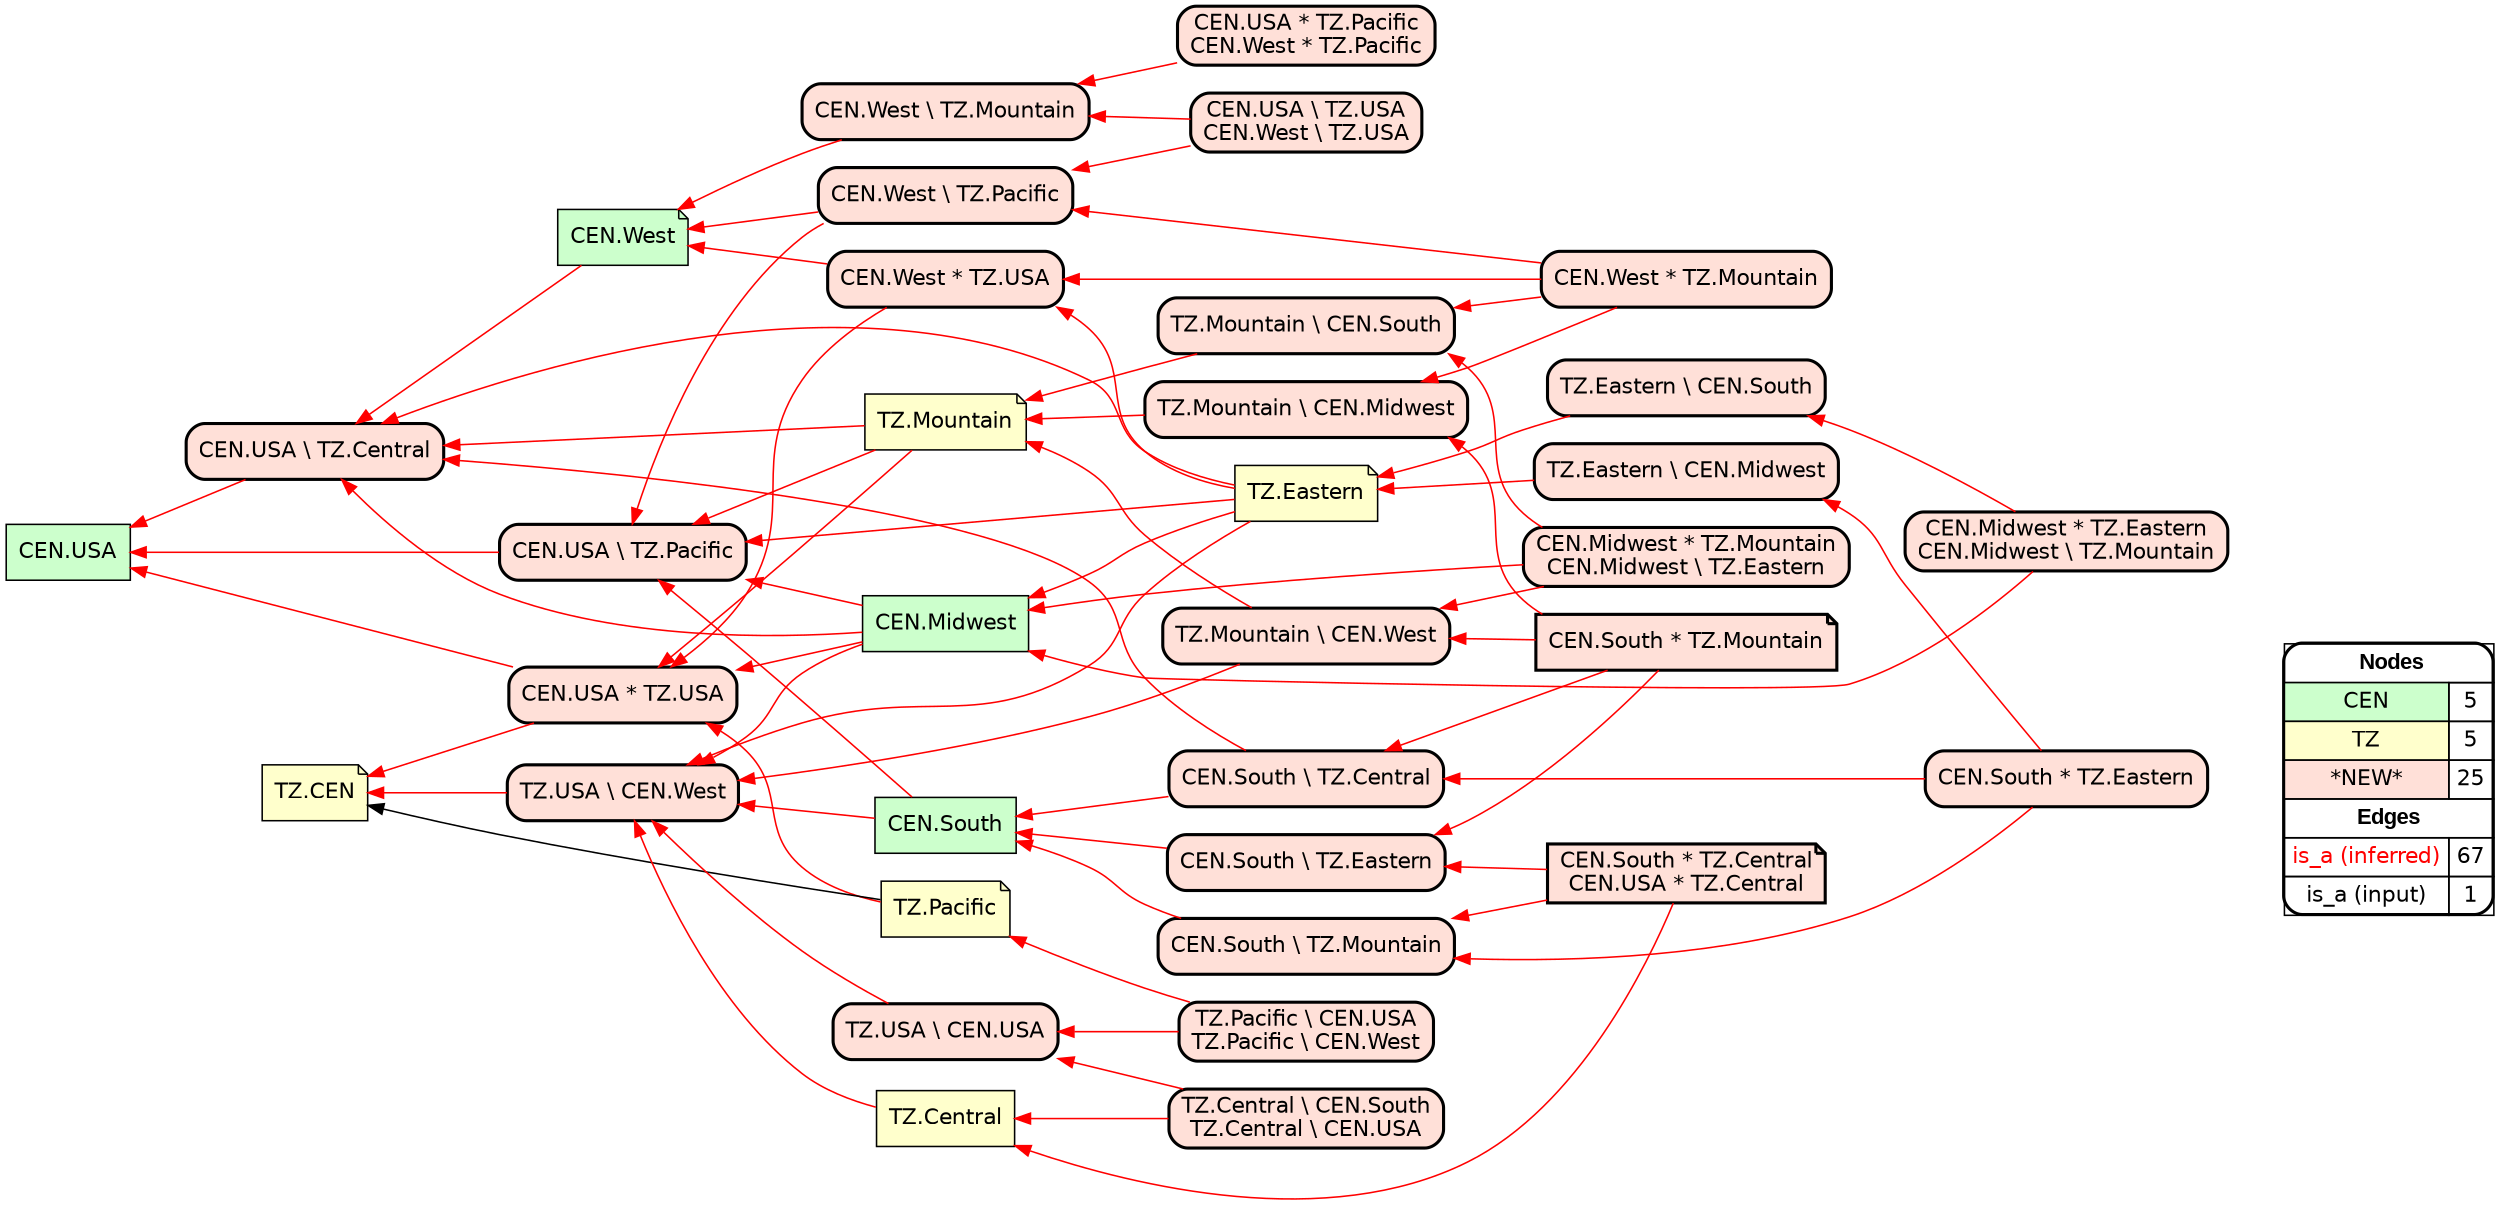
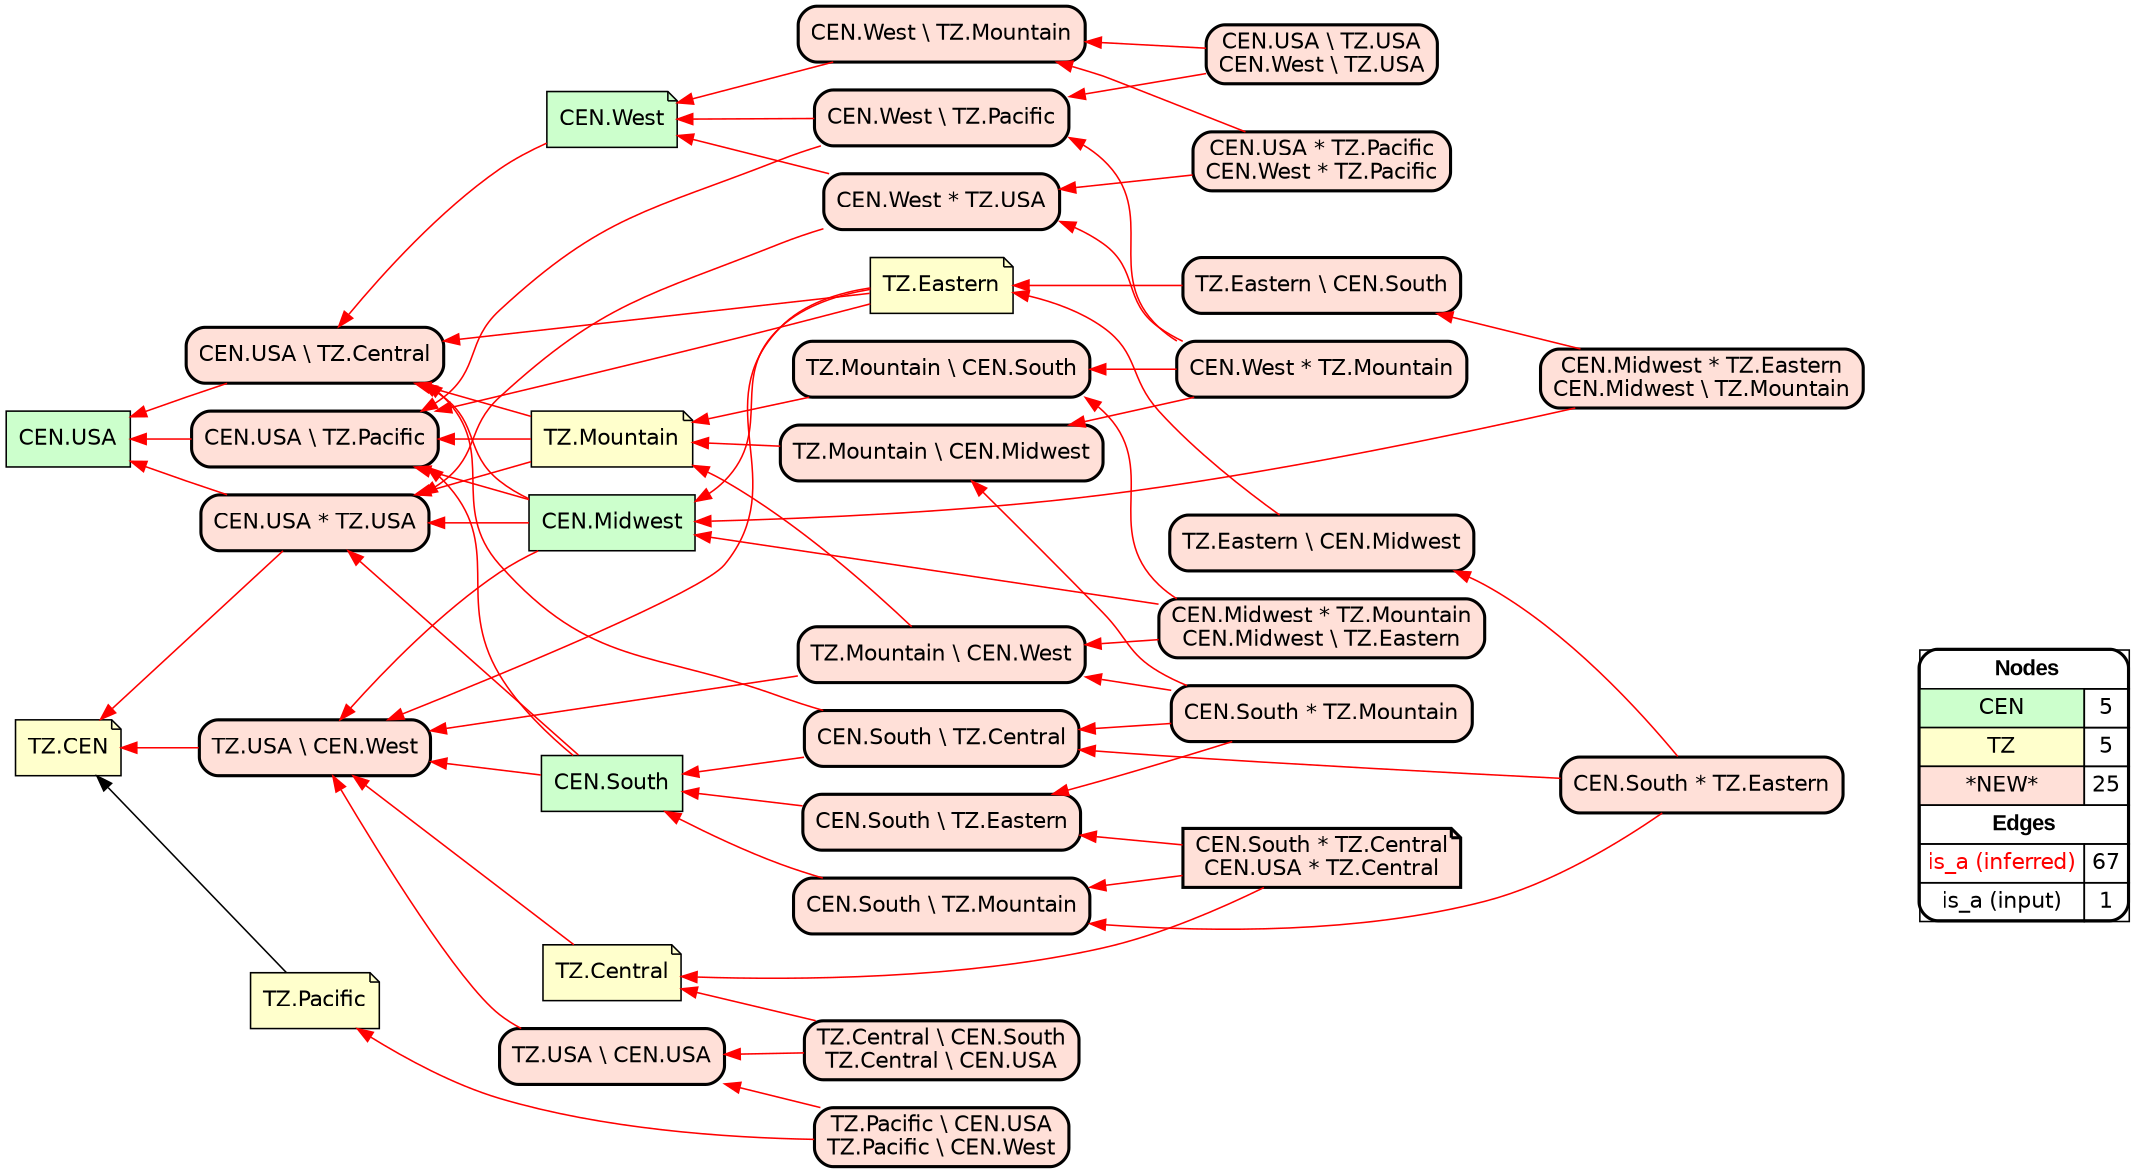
(1116, 389) -> (1134, 181)
(1686, 642) -> (1322, 714)
(780, 836) -> (469, 658)
(946, 1119) -> (612, 973)
